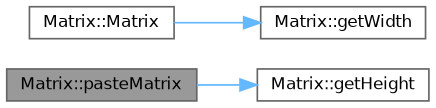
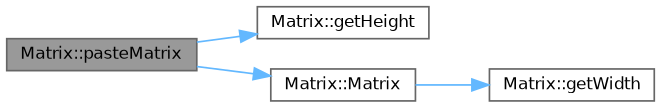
none -> (225, 70)
